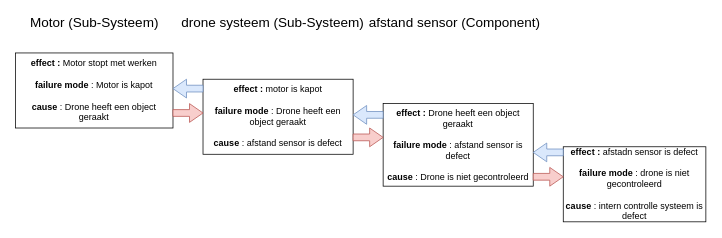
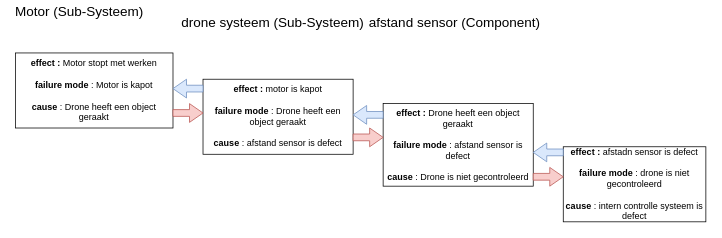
(94, 23) -> (79, 12)
